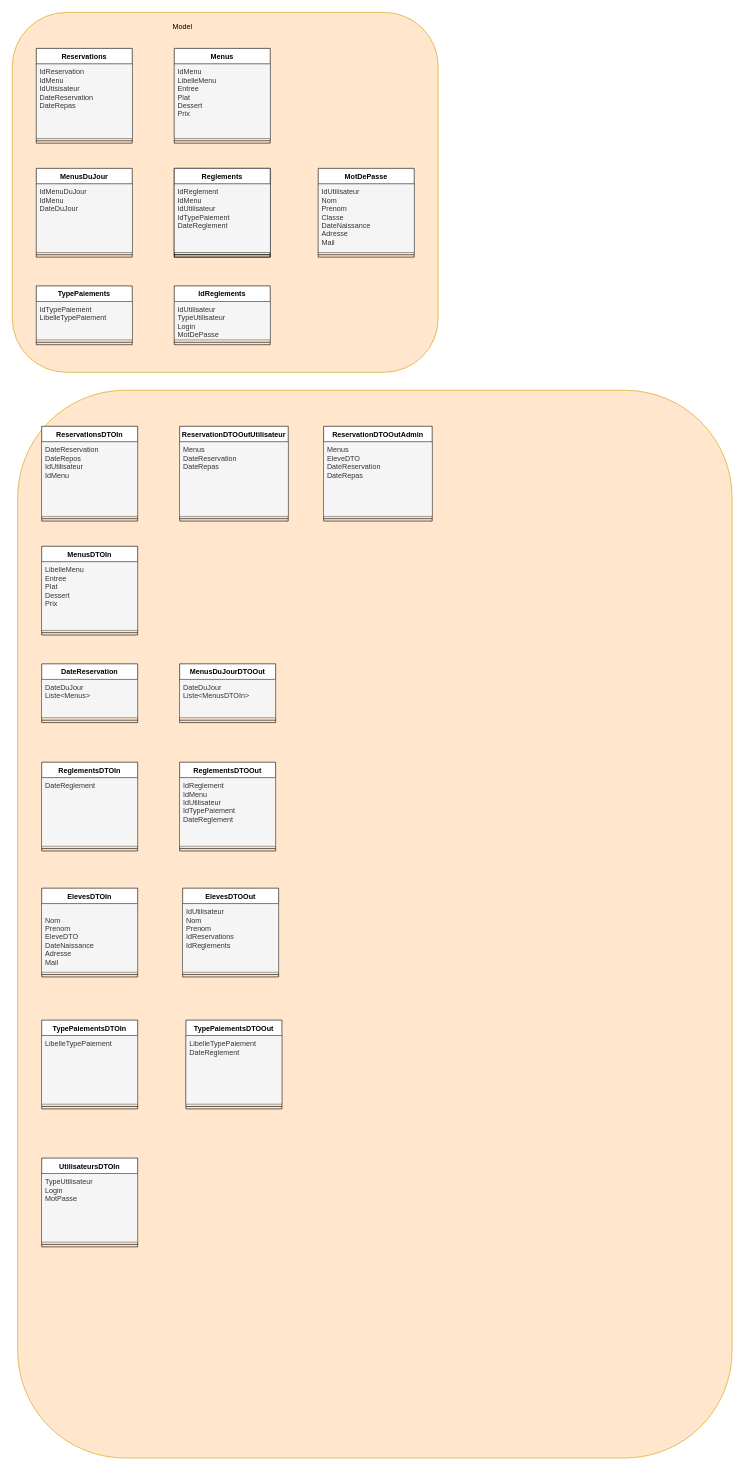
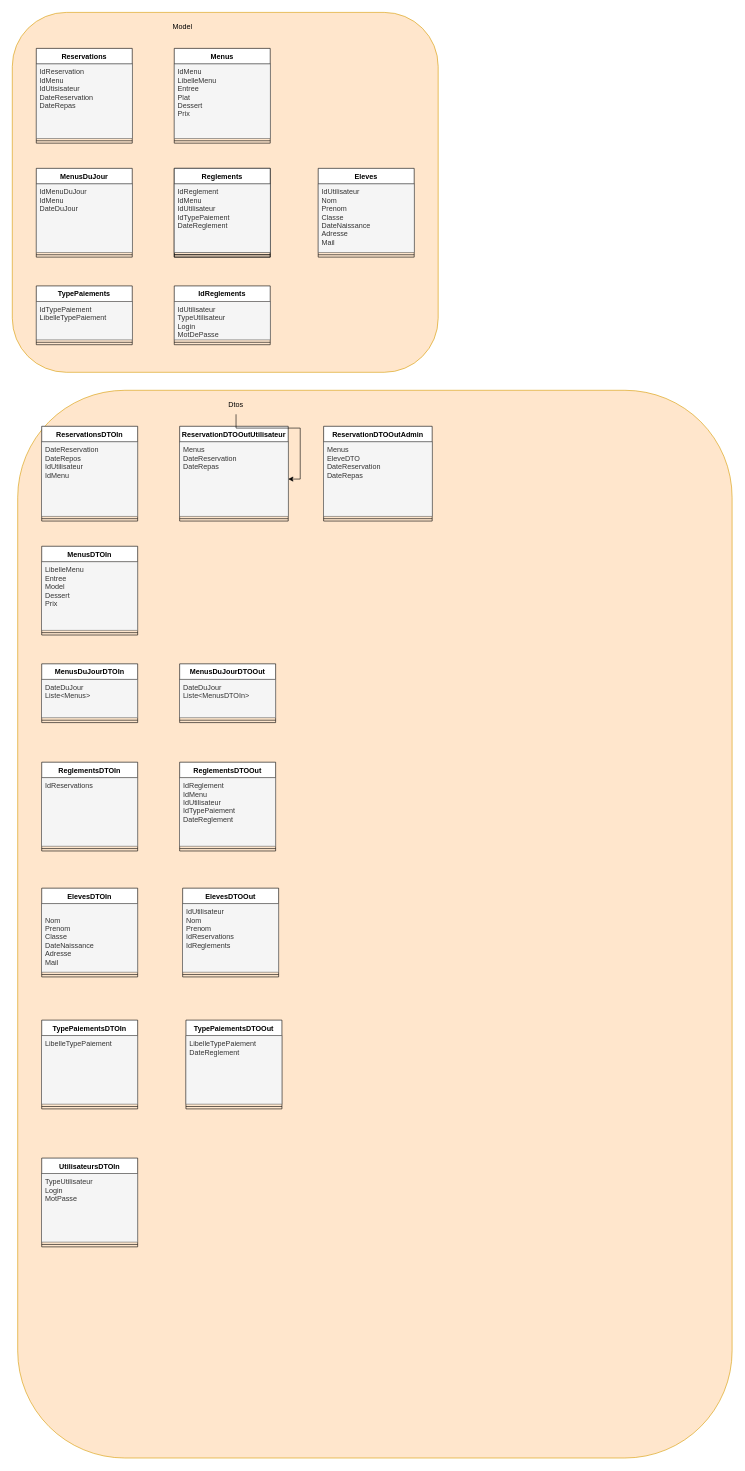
(366, 176) -> (366, 176)
none -> (236, 405)
none -> (293, 479)
(64, 570) -> (64, 570)
(89, 672) -> (89, 672)
(70, 786) -> (72, 786)
(51, 920) -> (51, 920)
